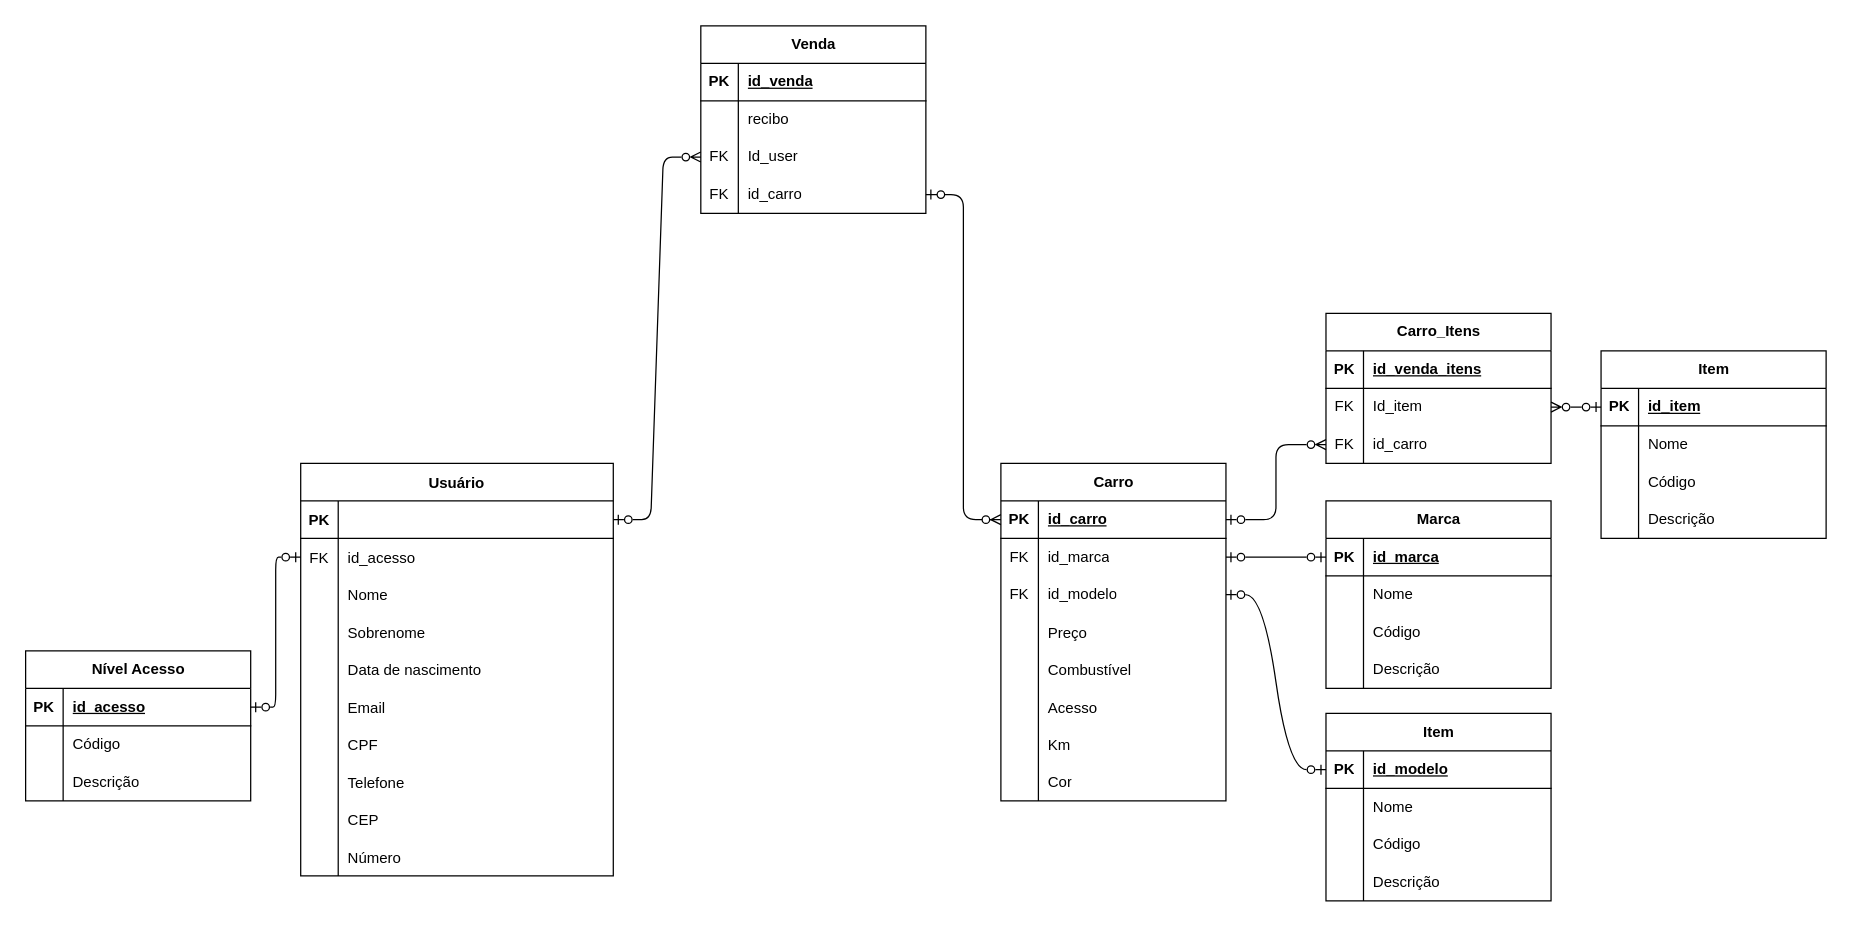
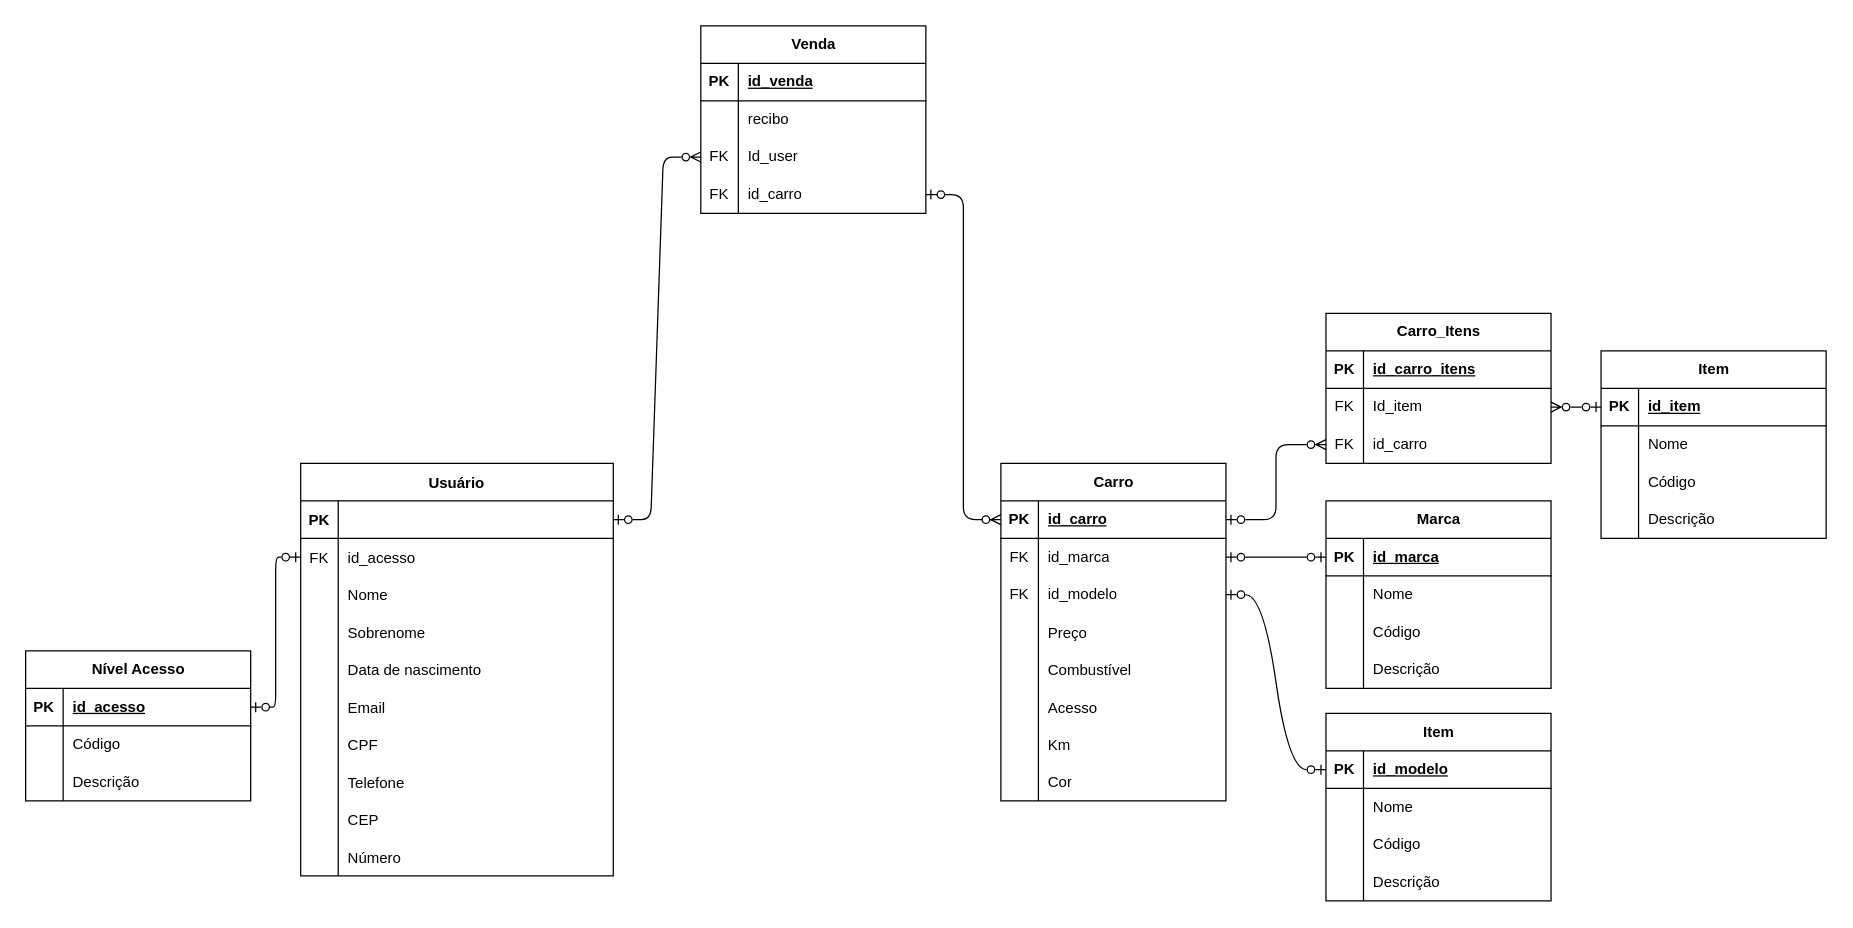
(1428, 369) -> (1428, 369)
